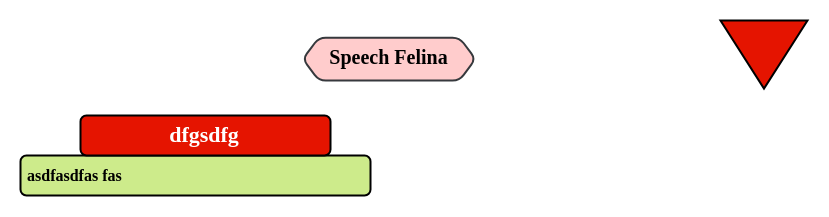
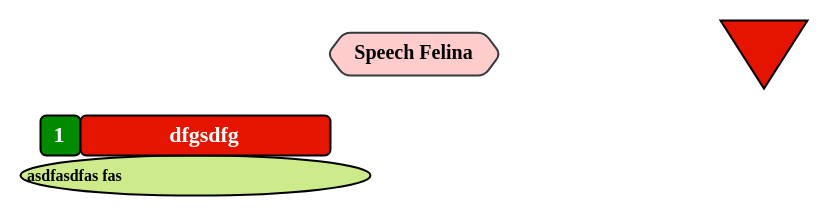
(389, 59) -> (414, 54)
none -> (61, 136)
(196, 176) -> (196, 176)
